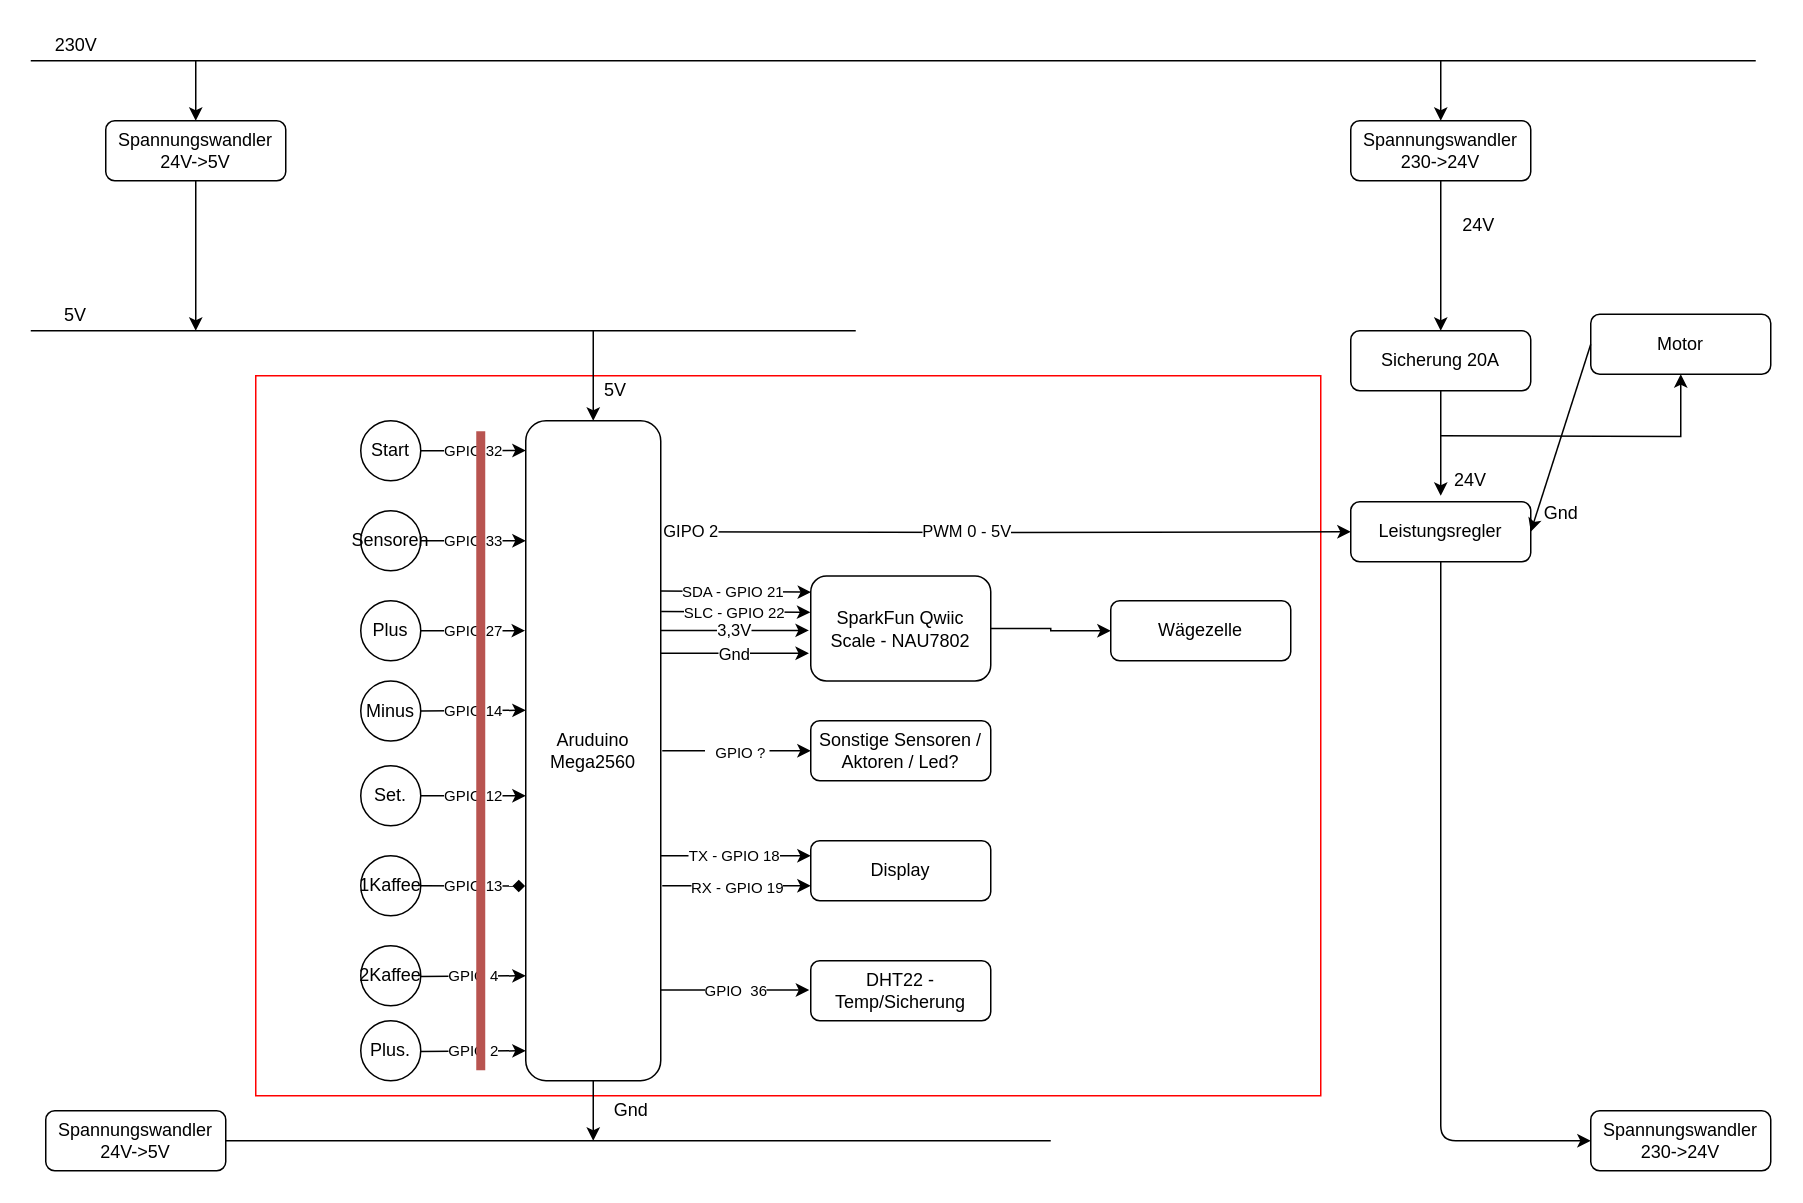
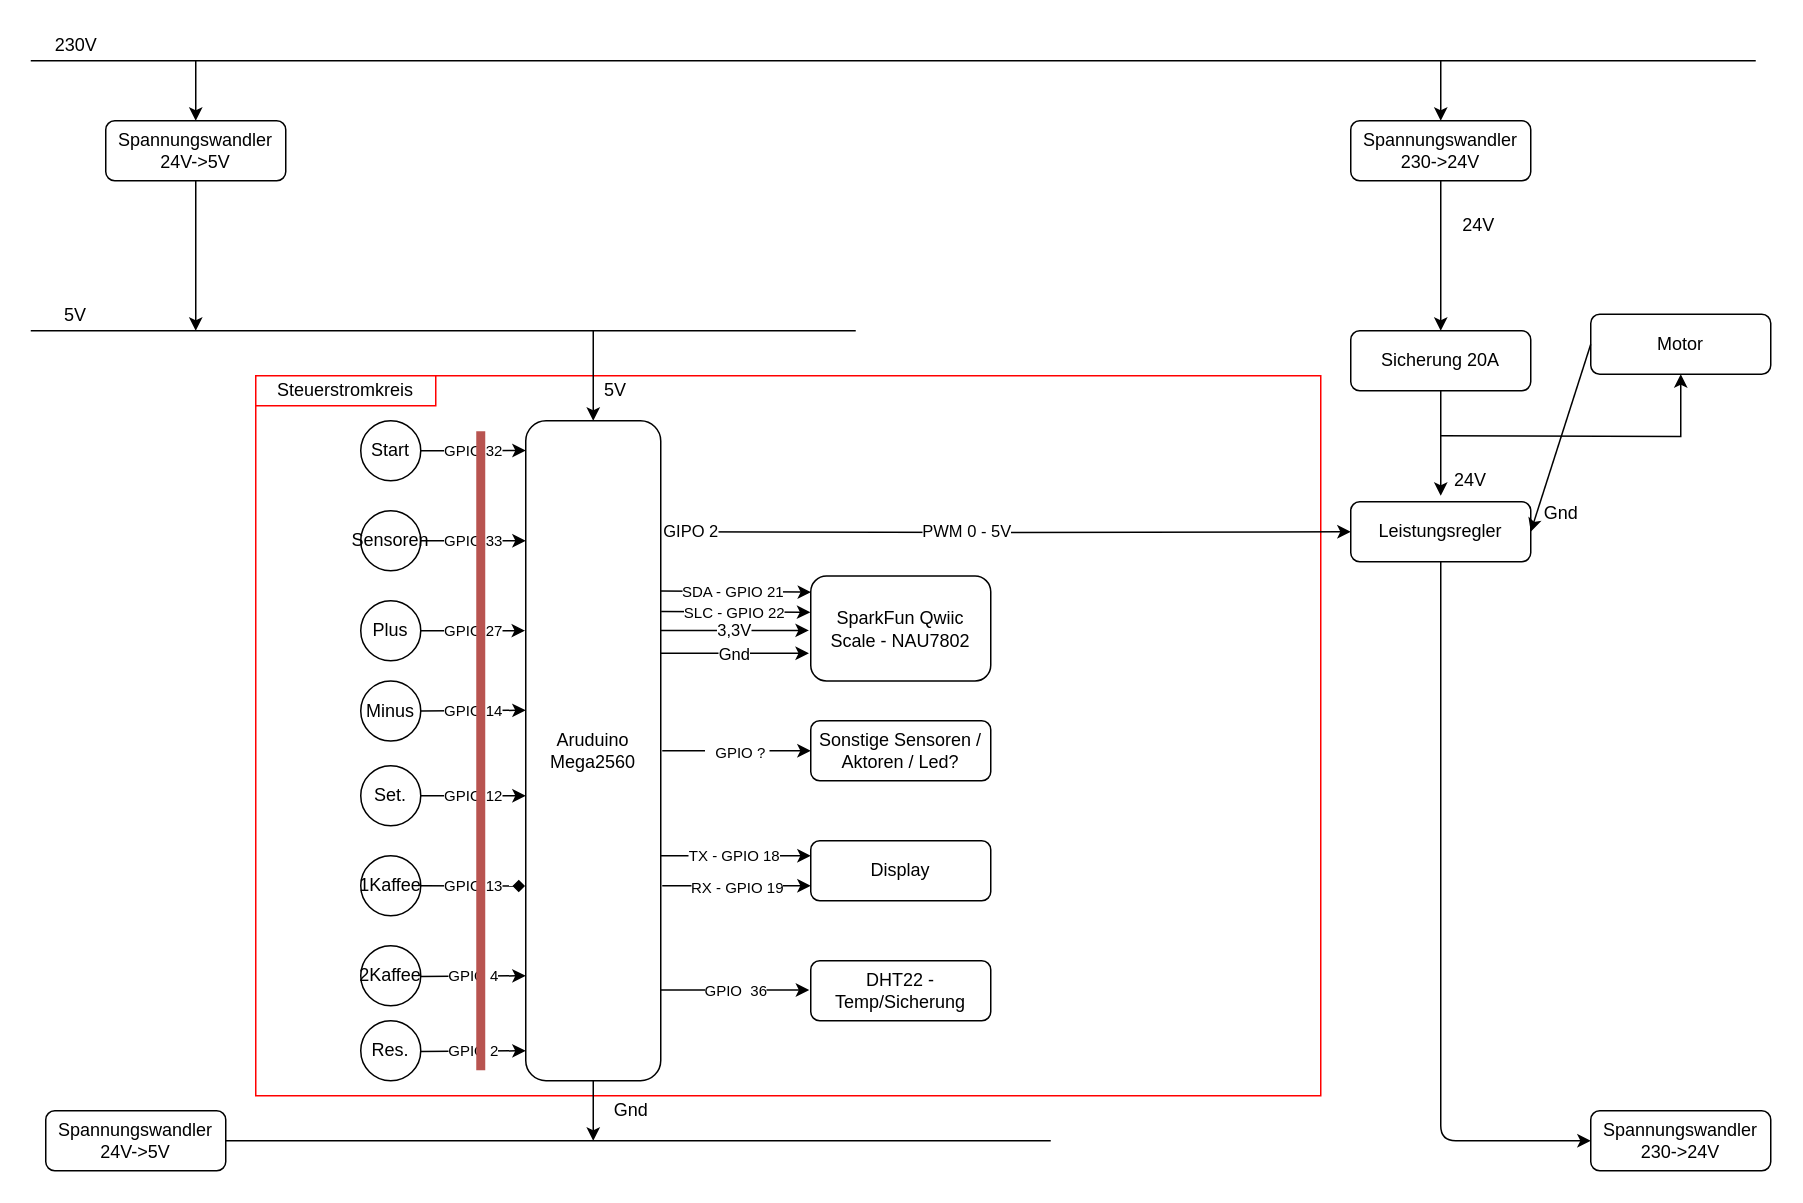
none -> (346, 391)
(1047, 629) -> none
(1201, 631) -> none
(391, 1051) -> (391, 1051)
